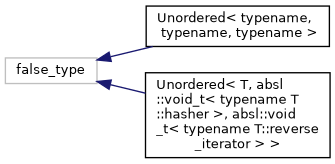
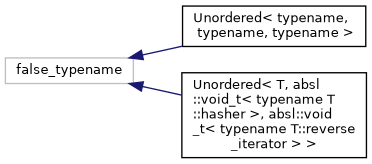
(51, 71) -> (69, 71)
